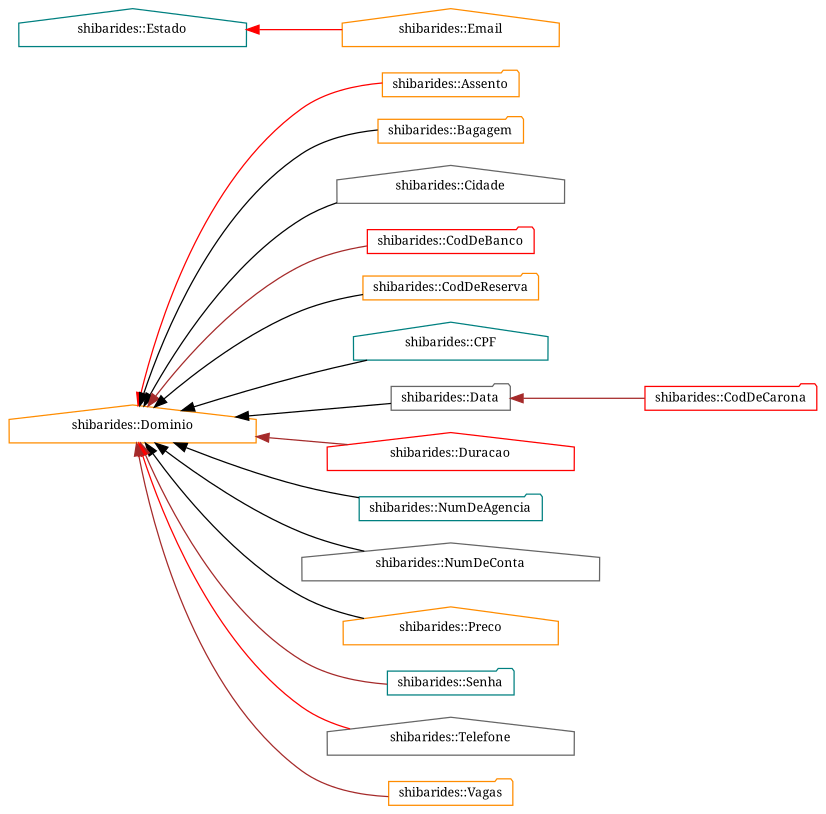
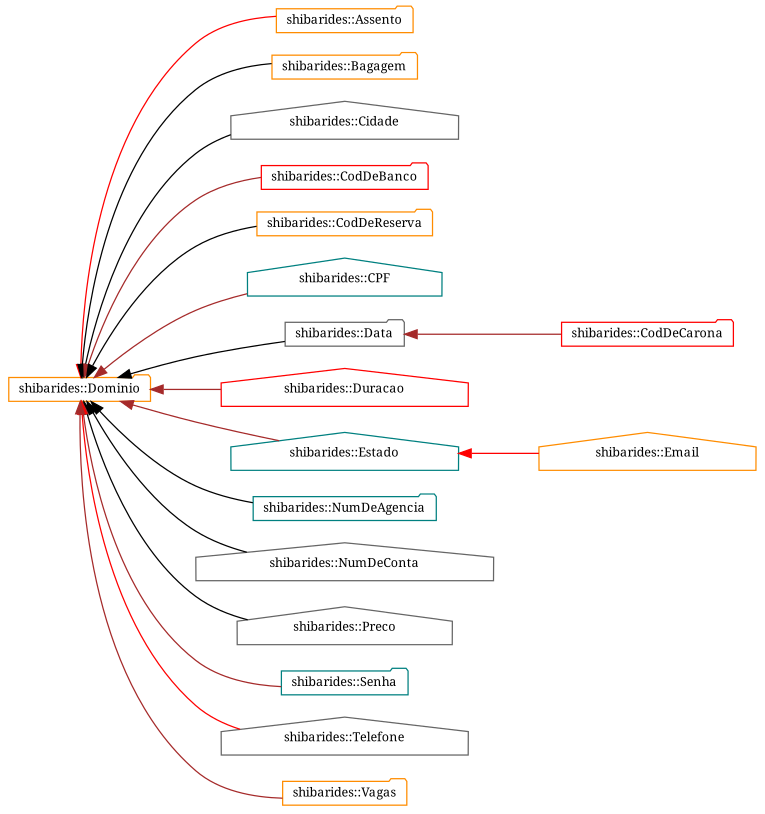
(280, 382) -> (171, 323)
none -> (206, 424)
(133, 426) -> (80, 389)
(451, 628) -> (345, 628)
